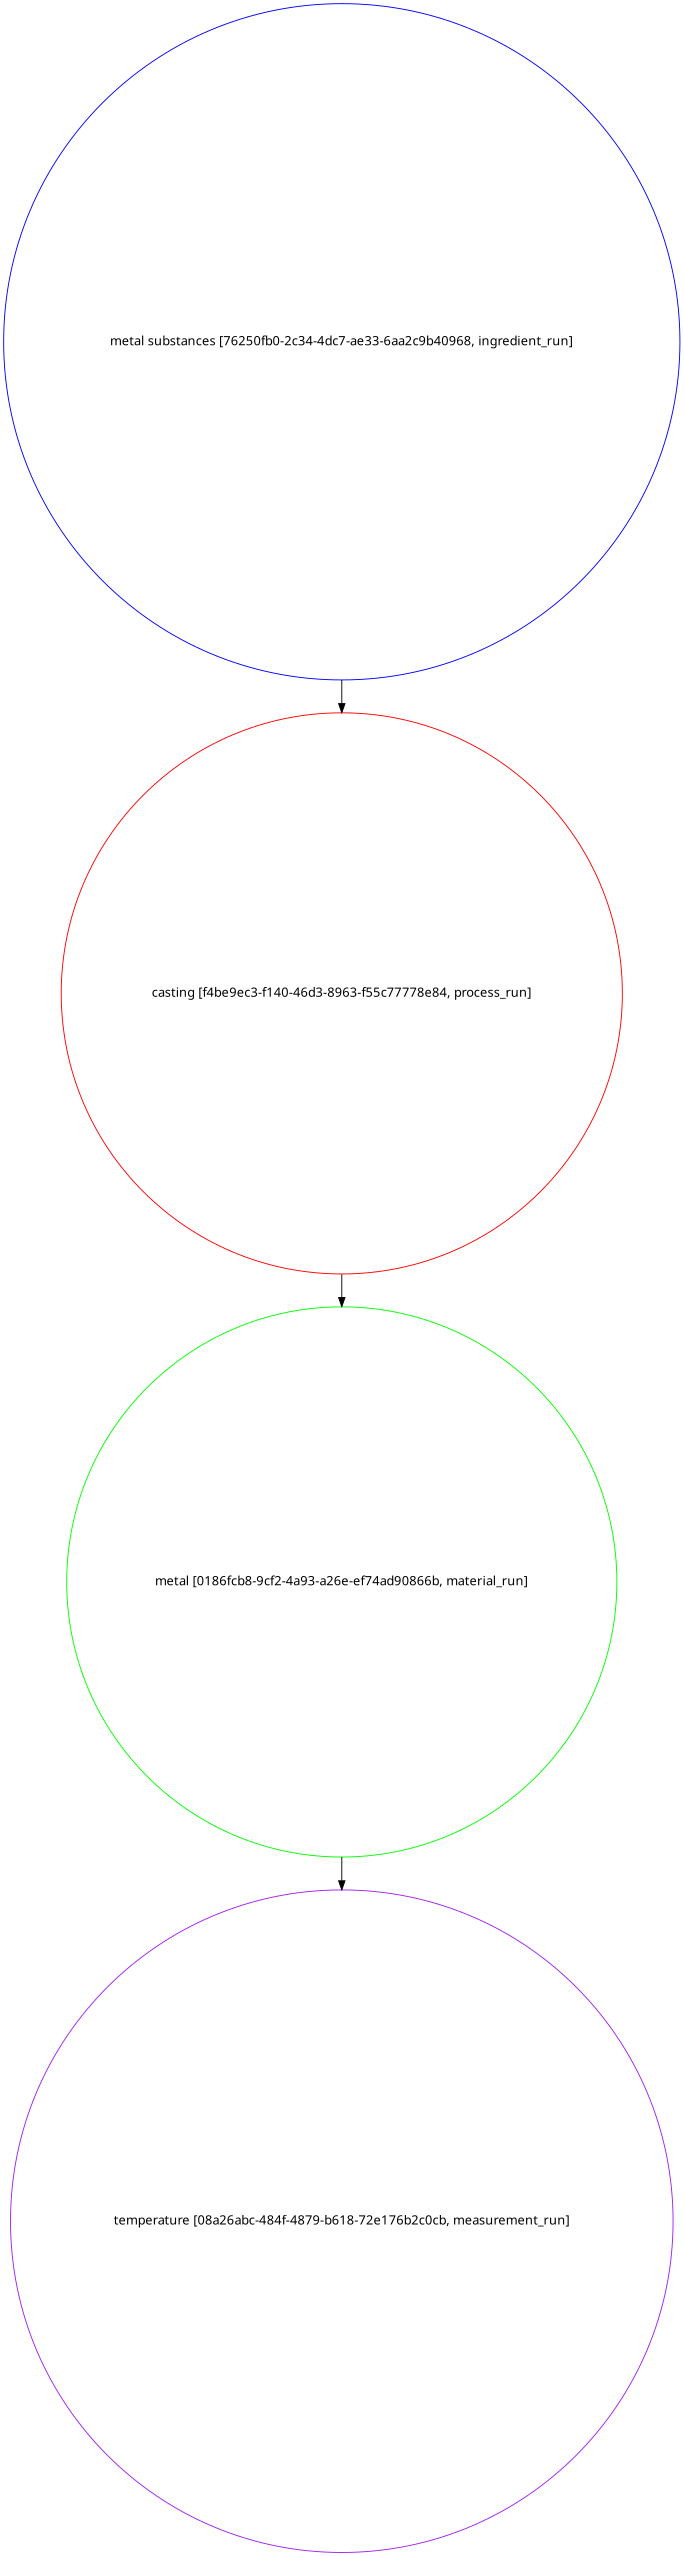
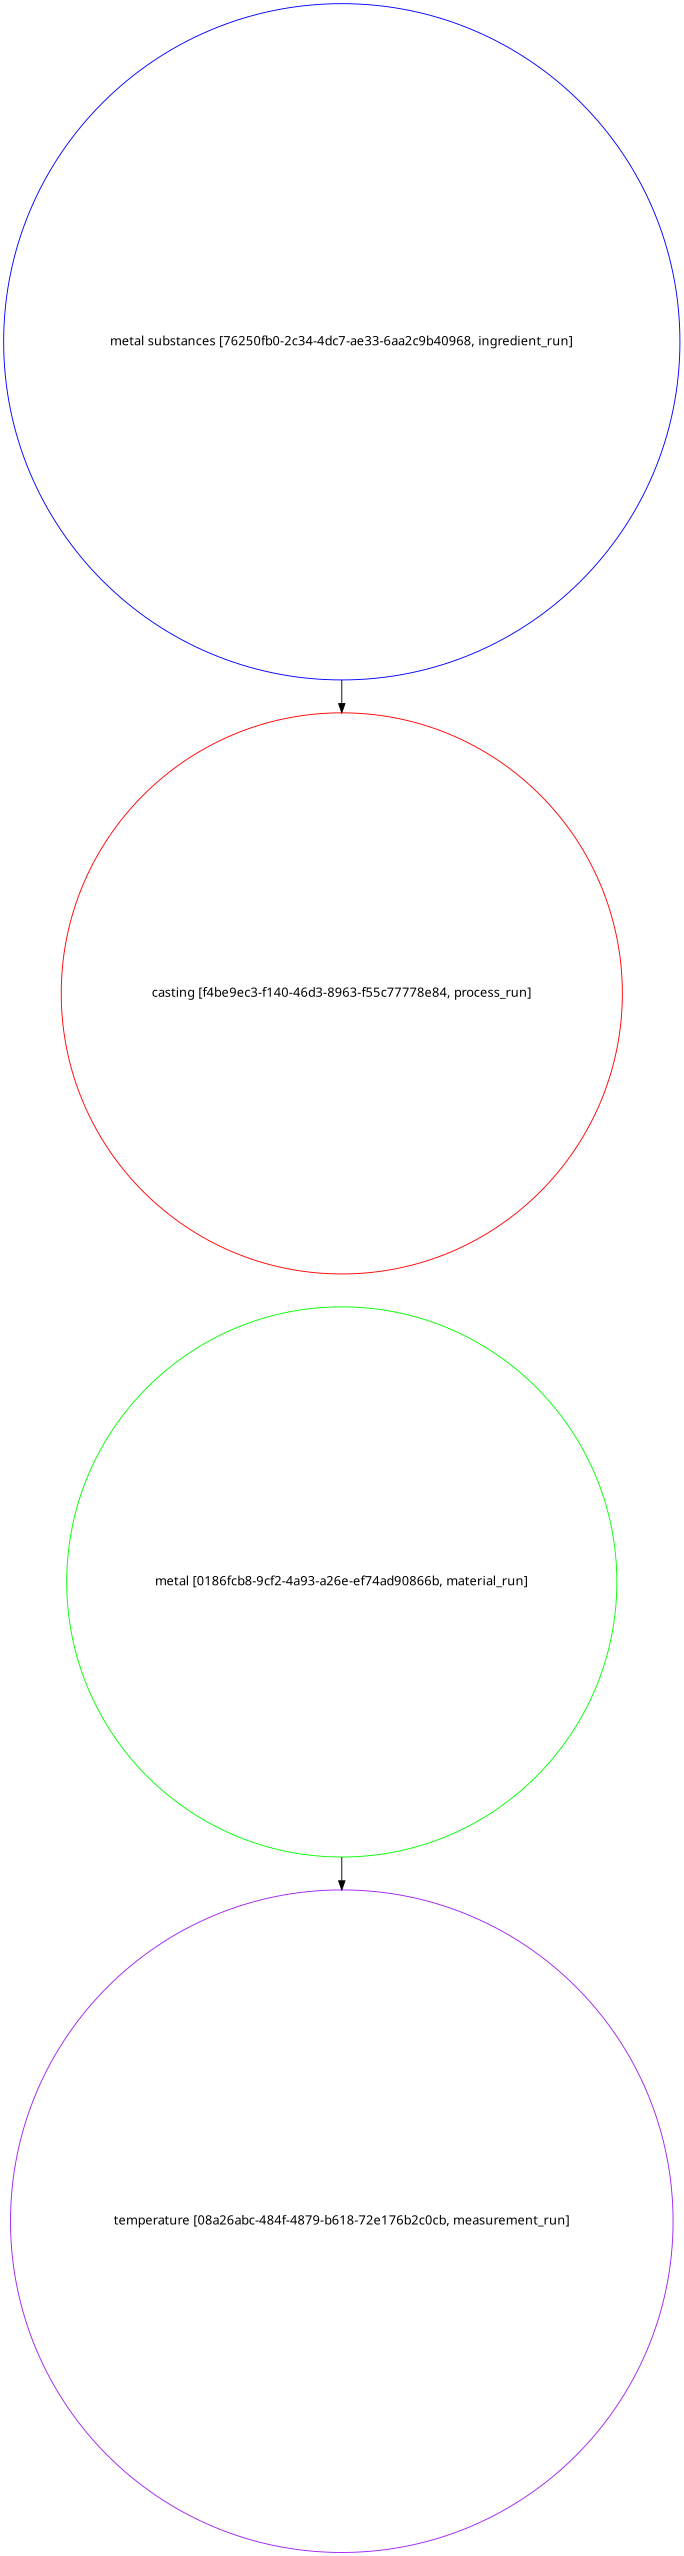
(342, 1286) -> none
